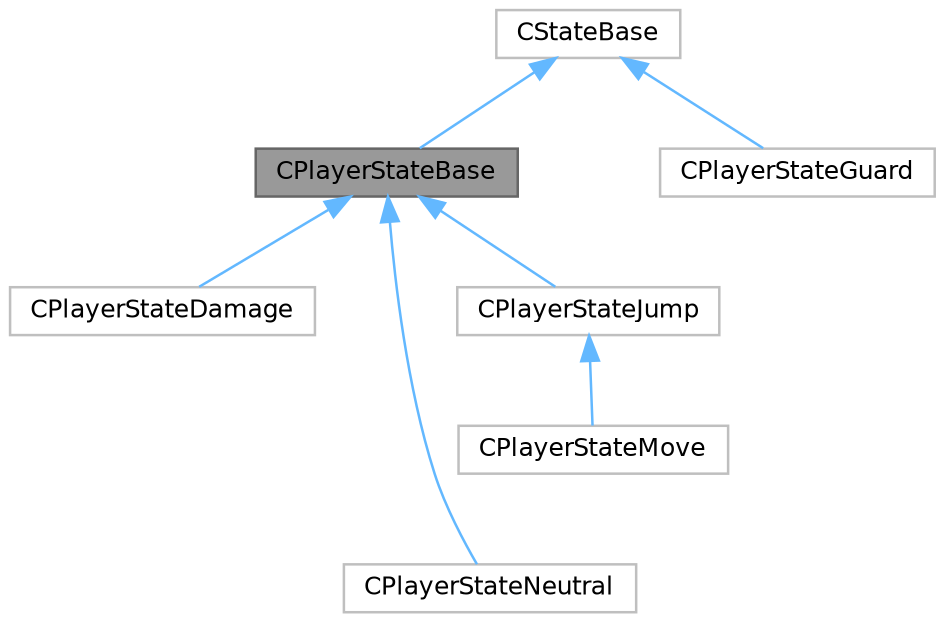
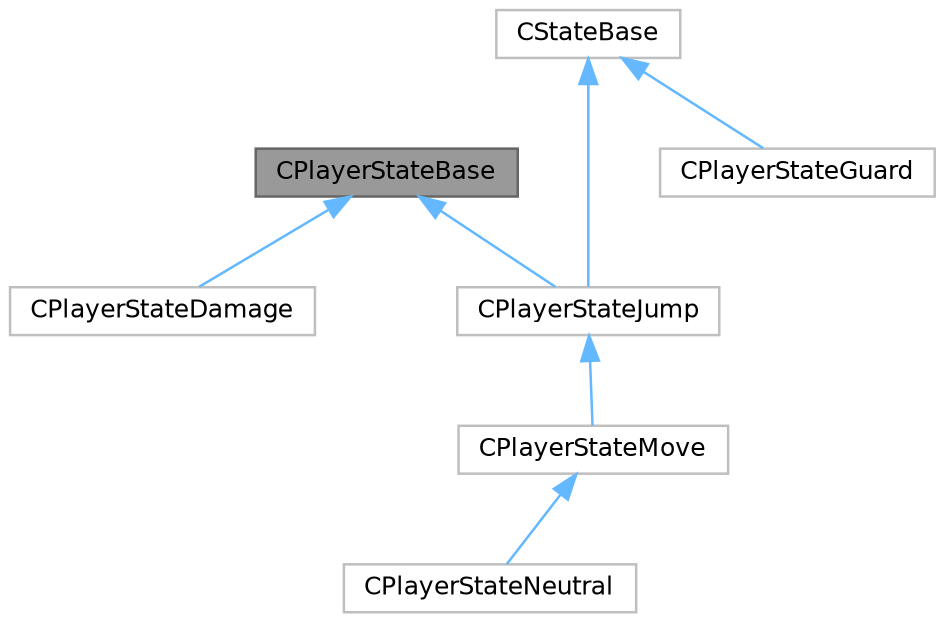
(477, 110) -> (588, 186)
(415, 398) -> (534, 529)
